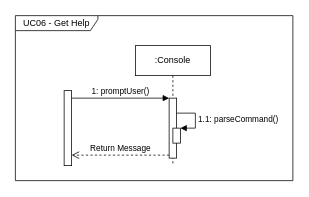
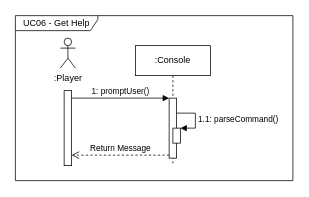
none -> (68, 53)
